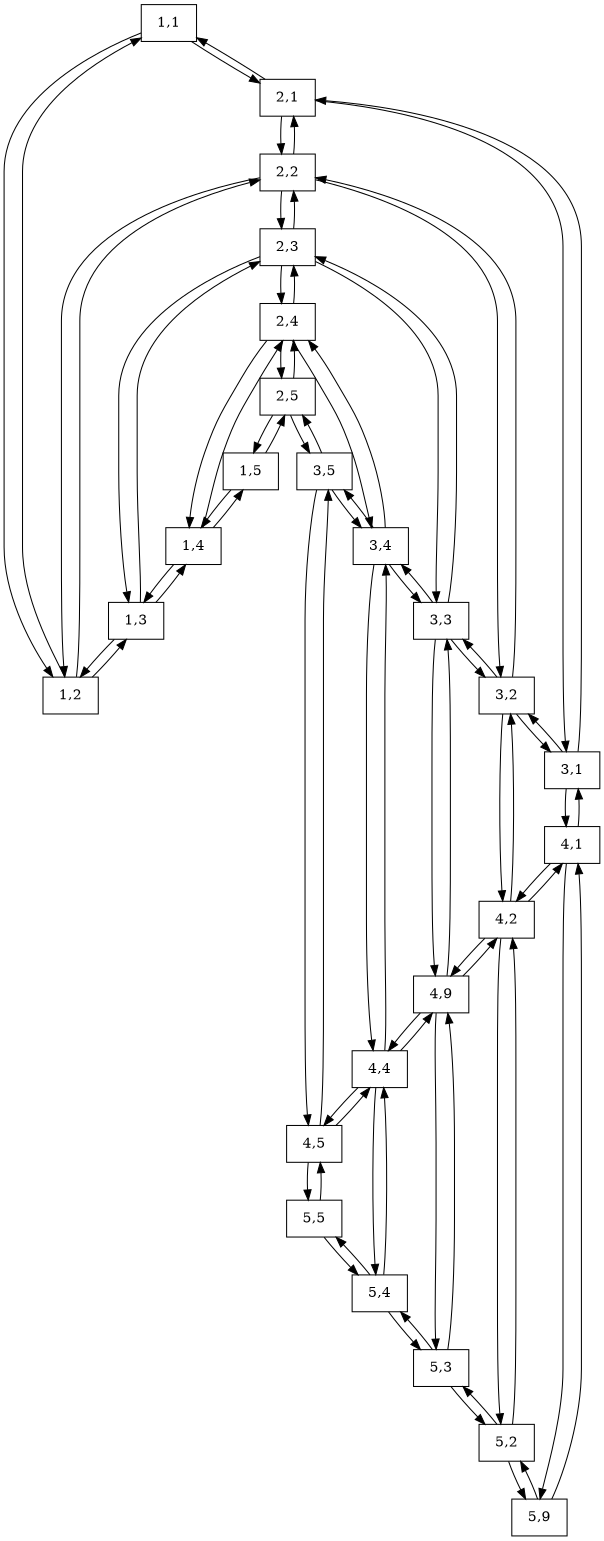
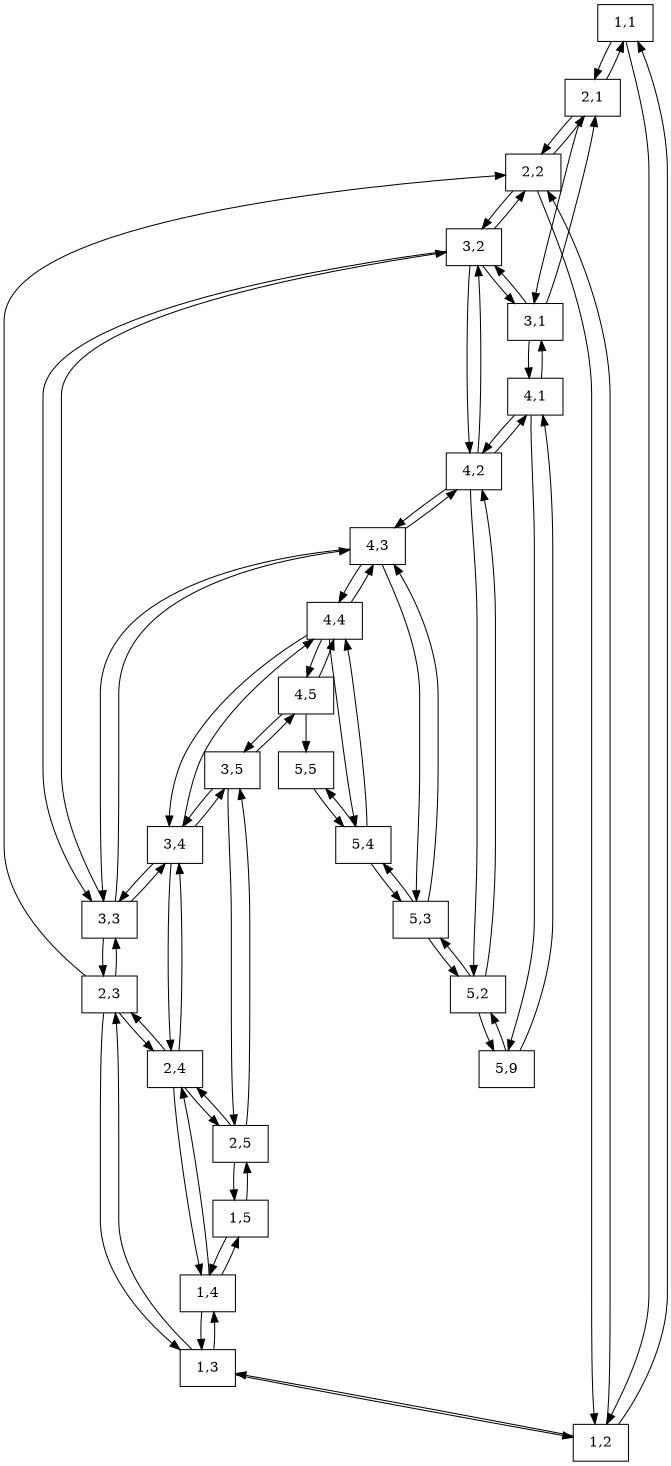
(281, 205) -> none
(441, 994) -> (378, 546)
(321, 1186) -> none
